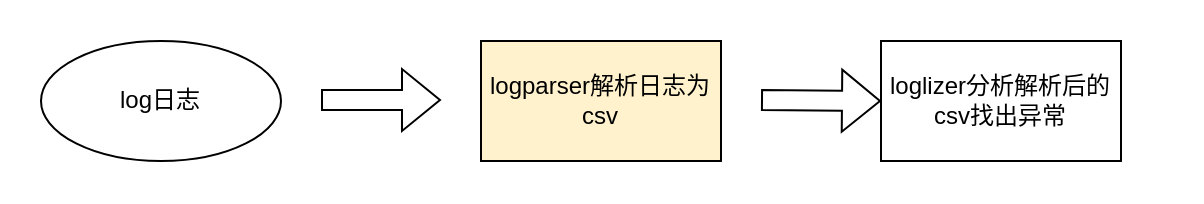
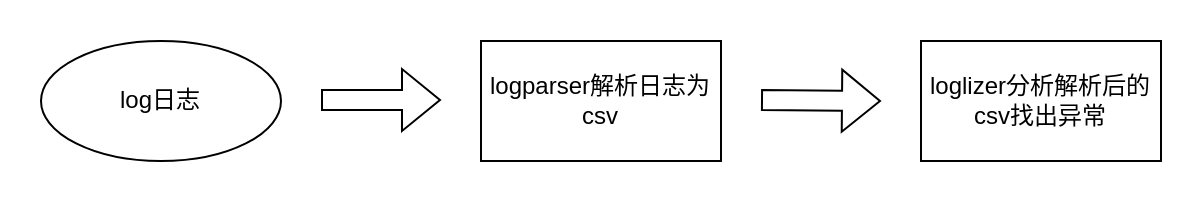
(601, 101) -> (601, 101)
(1001, 101) -> (1041, 101)
